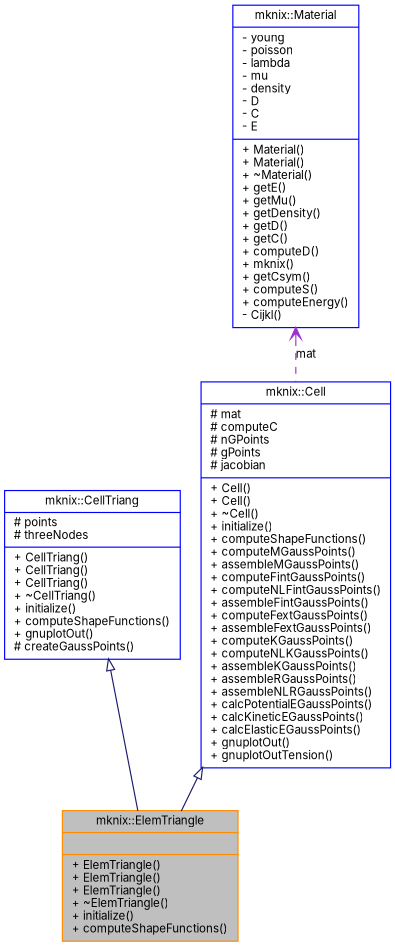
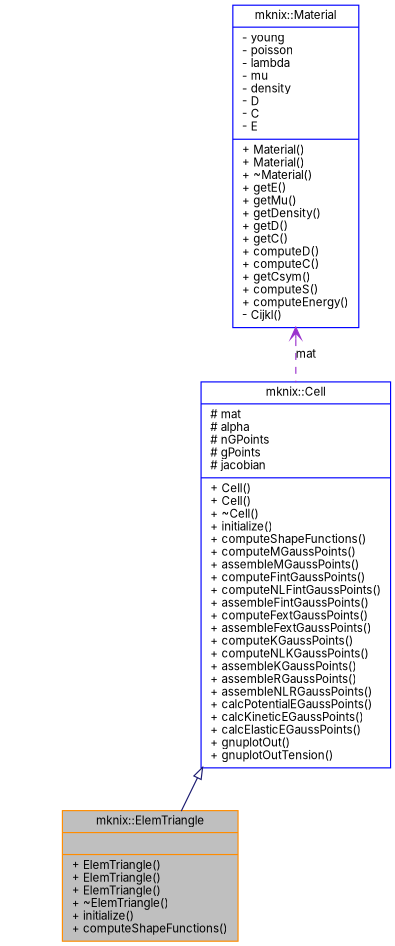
(269, 265) -> (281, 265)
(244, 428) -> (230, 428)
(92, 575) -> none
